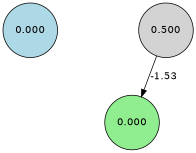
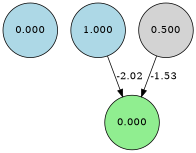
none -> (98, 30)
